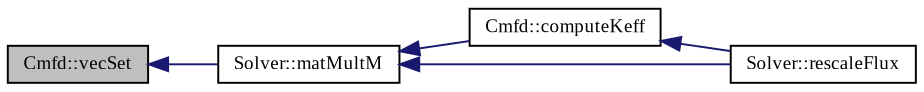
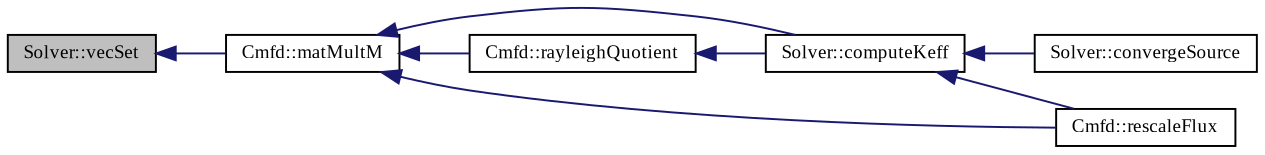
(565, 27) -> (865, 53)
none -> (583, 53)
none -> (1146, 53)
(78, 64) -> (82, 53)
(309, 64) -> (313, 53)
(823, 64) -> (1146, 127)
